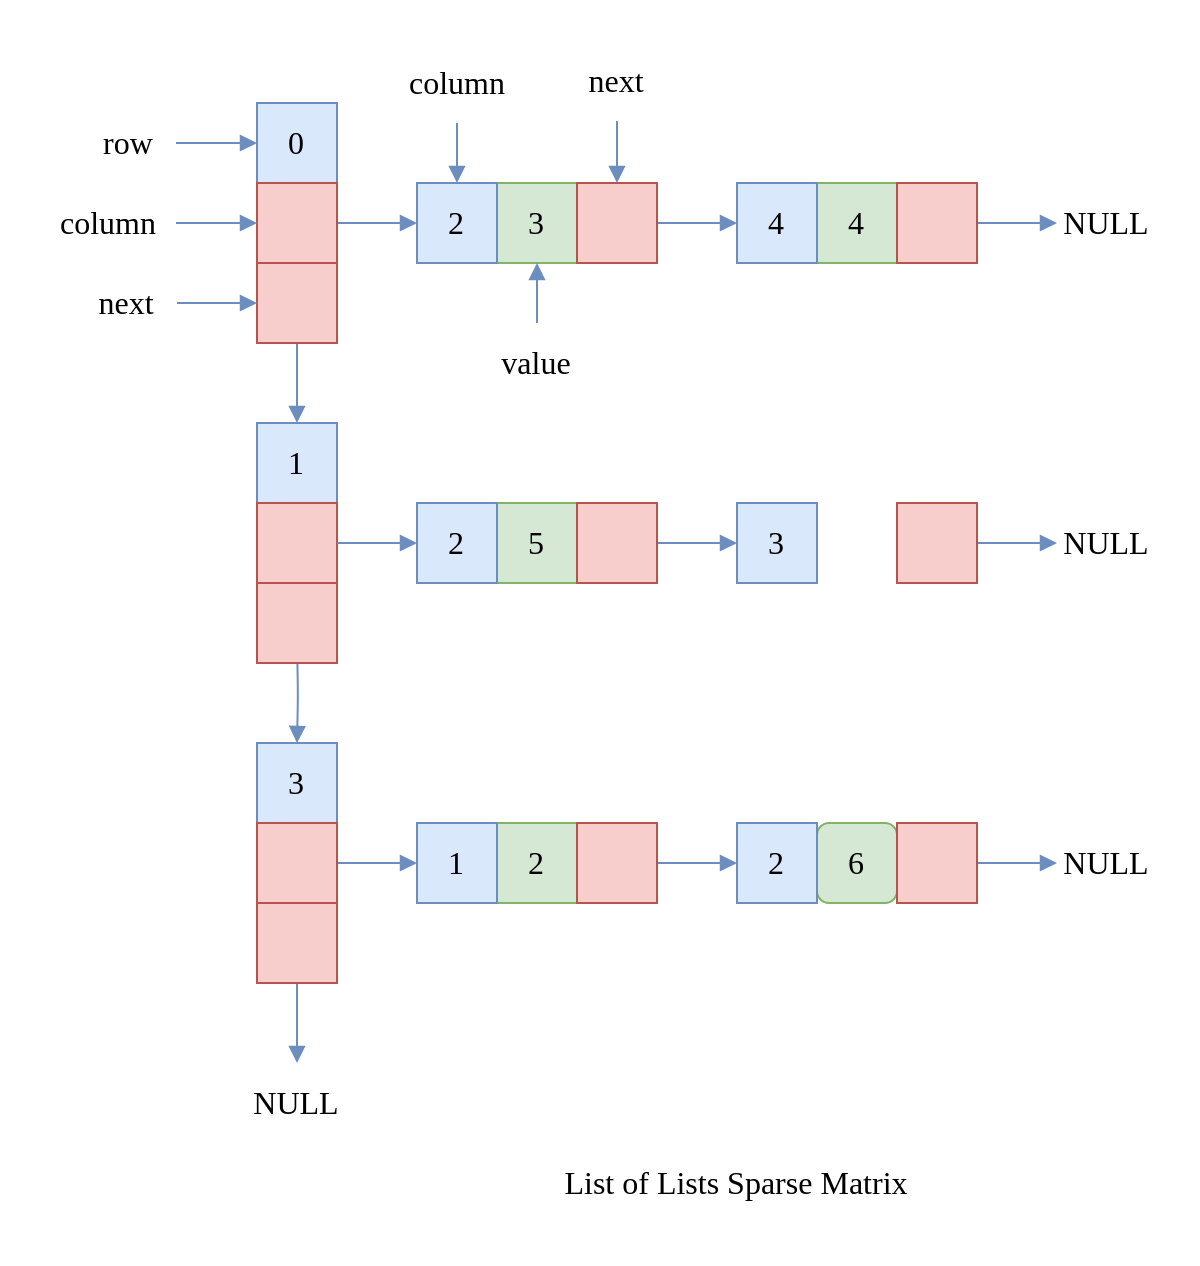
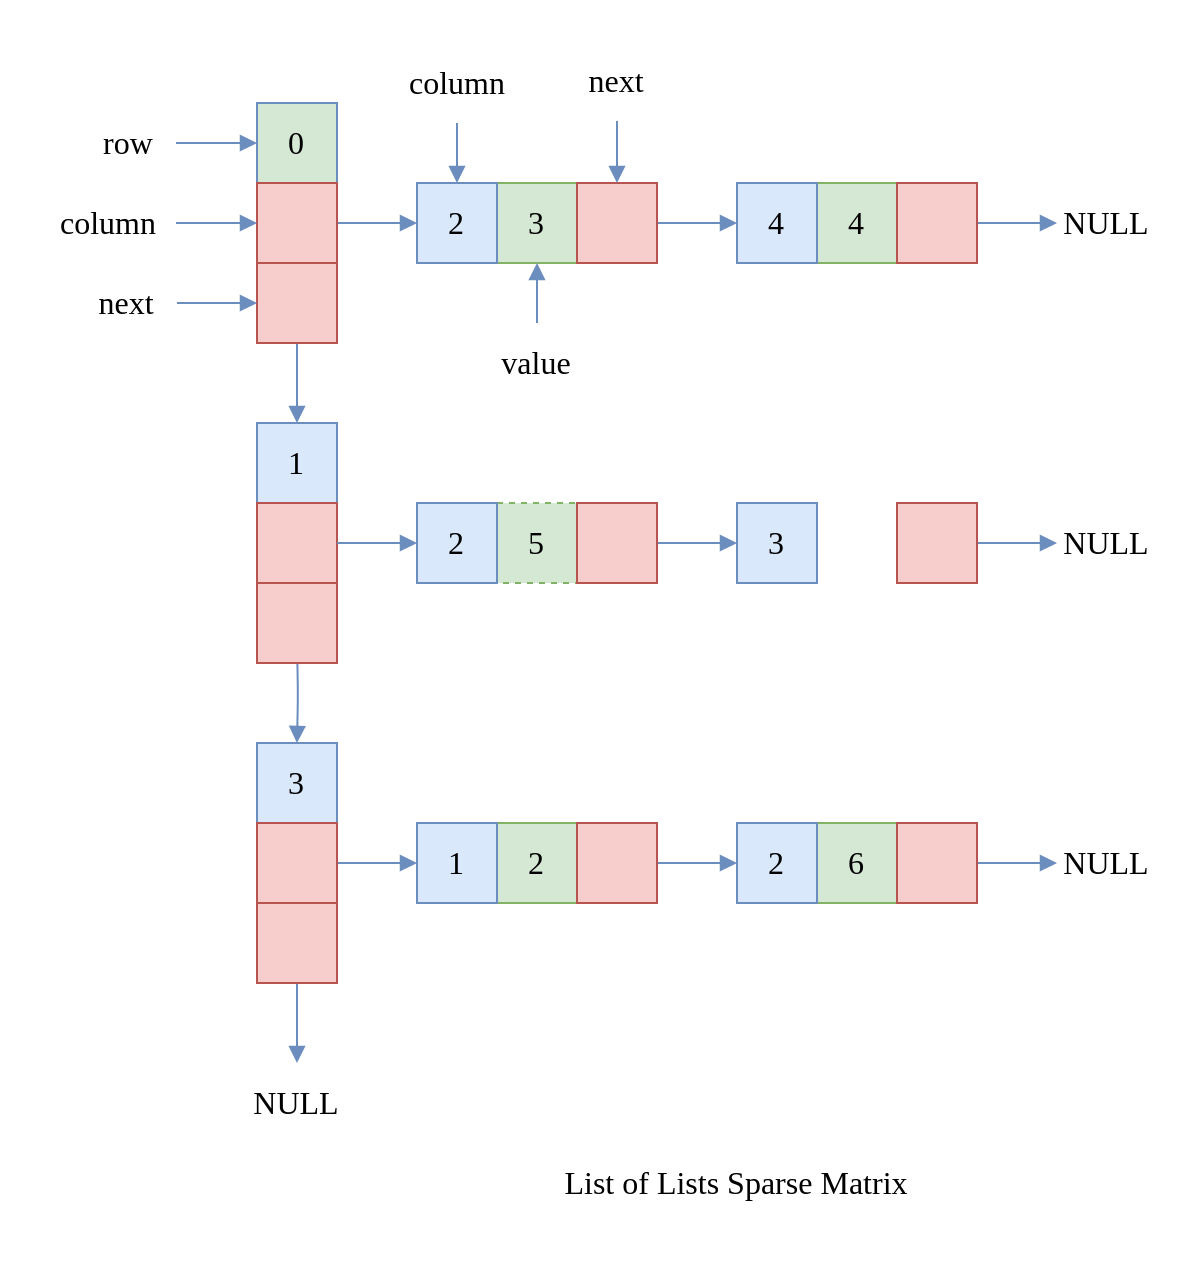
(297, 143) -> (297, 143)
(537, 543) -> (537, 543)
(857, 863) -> (857, 863)
